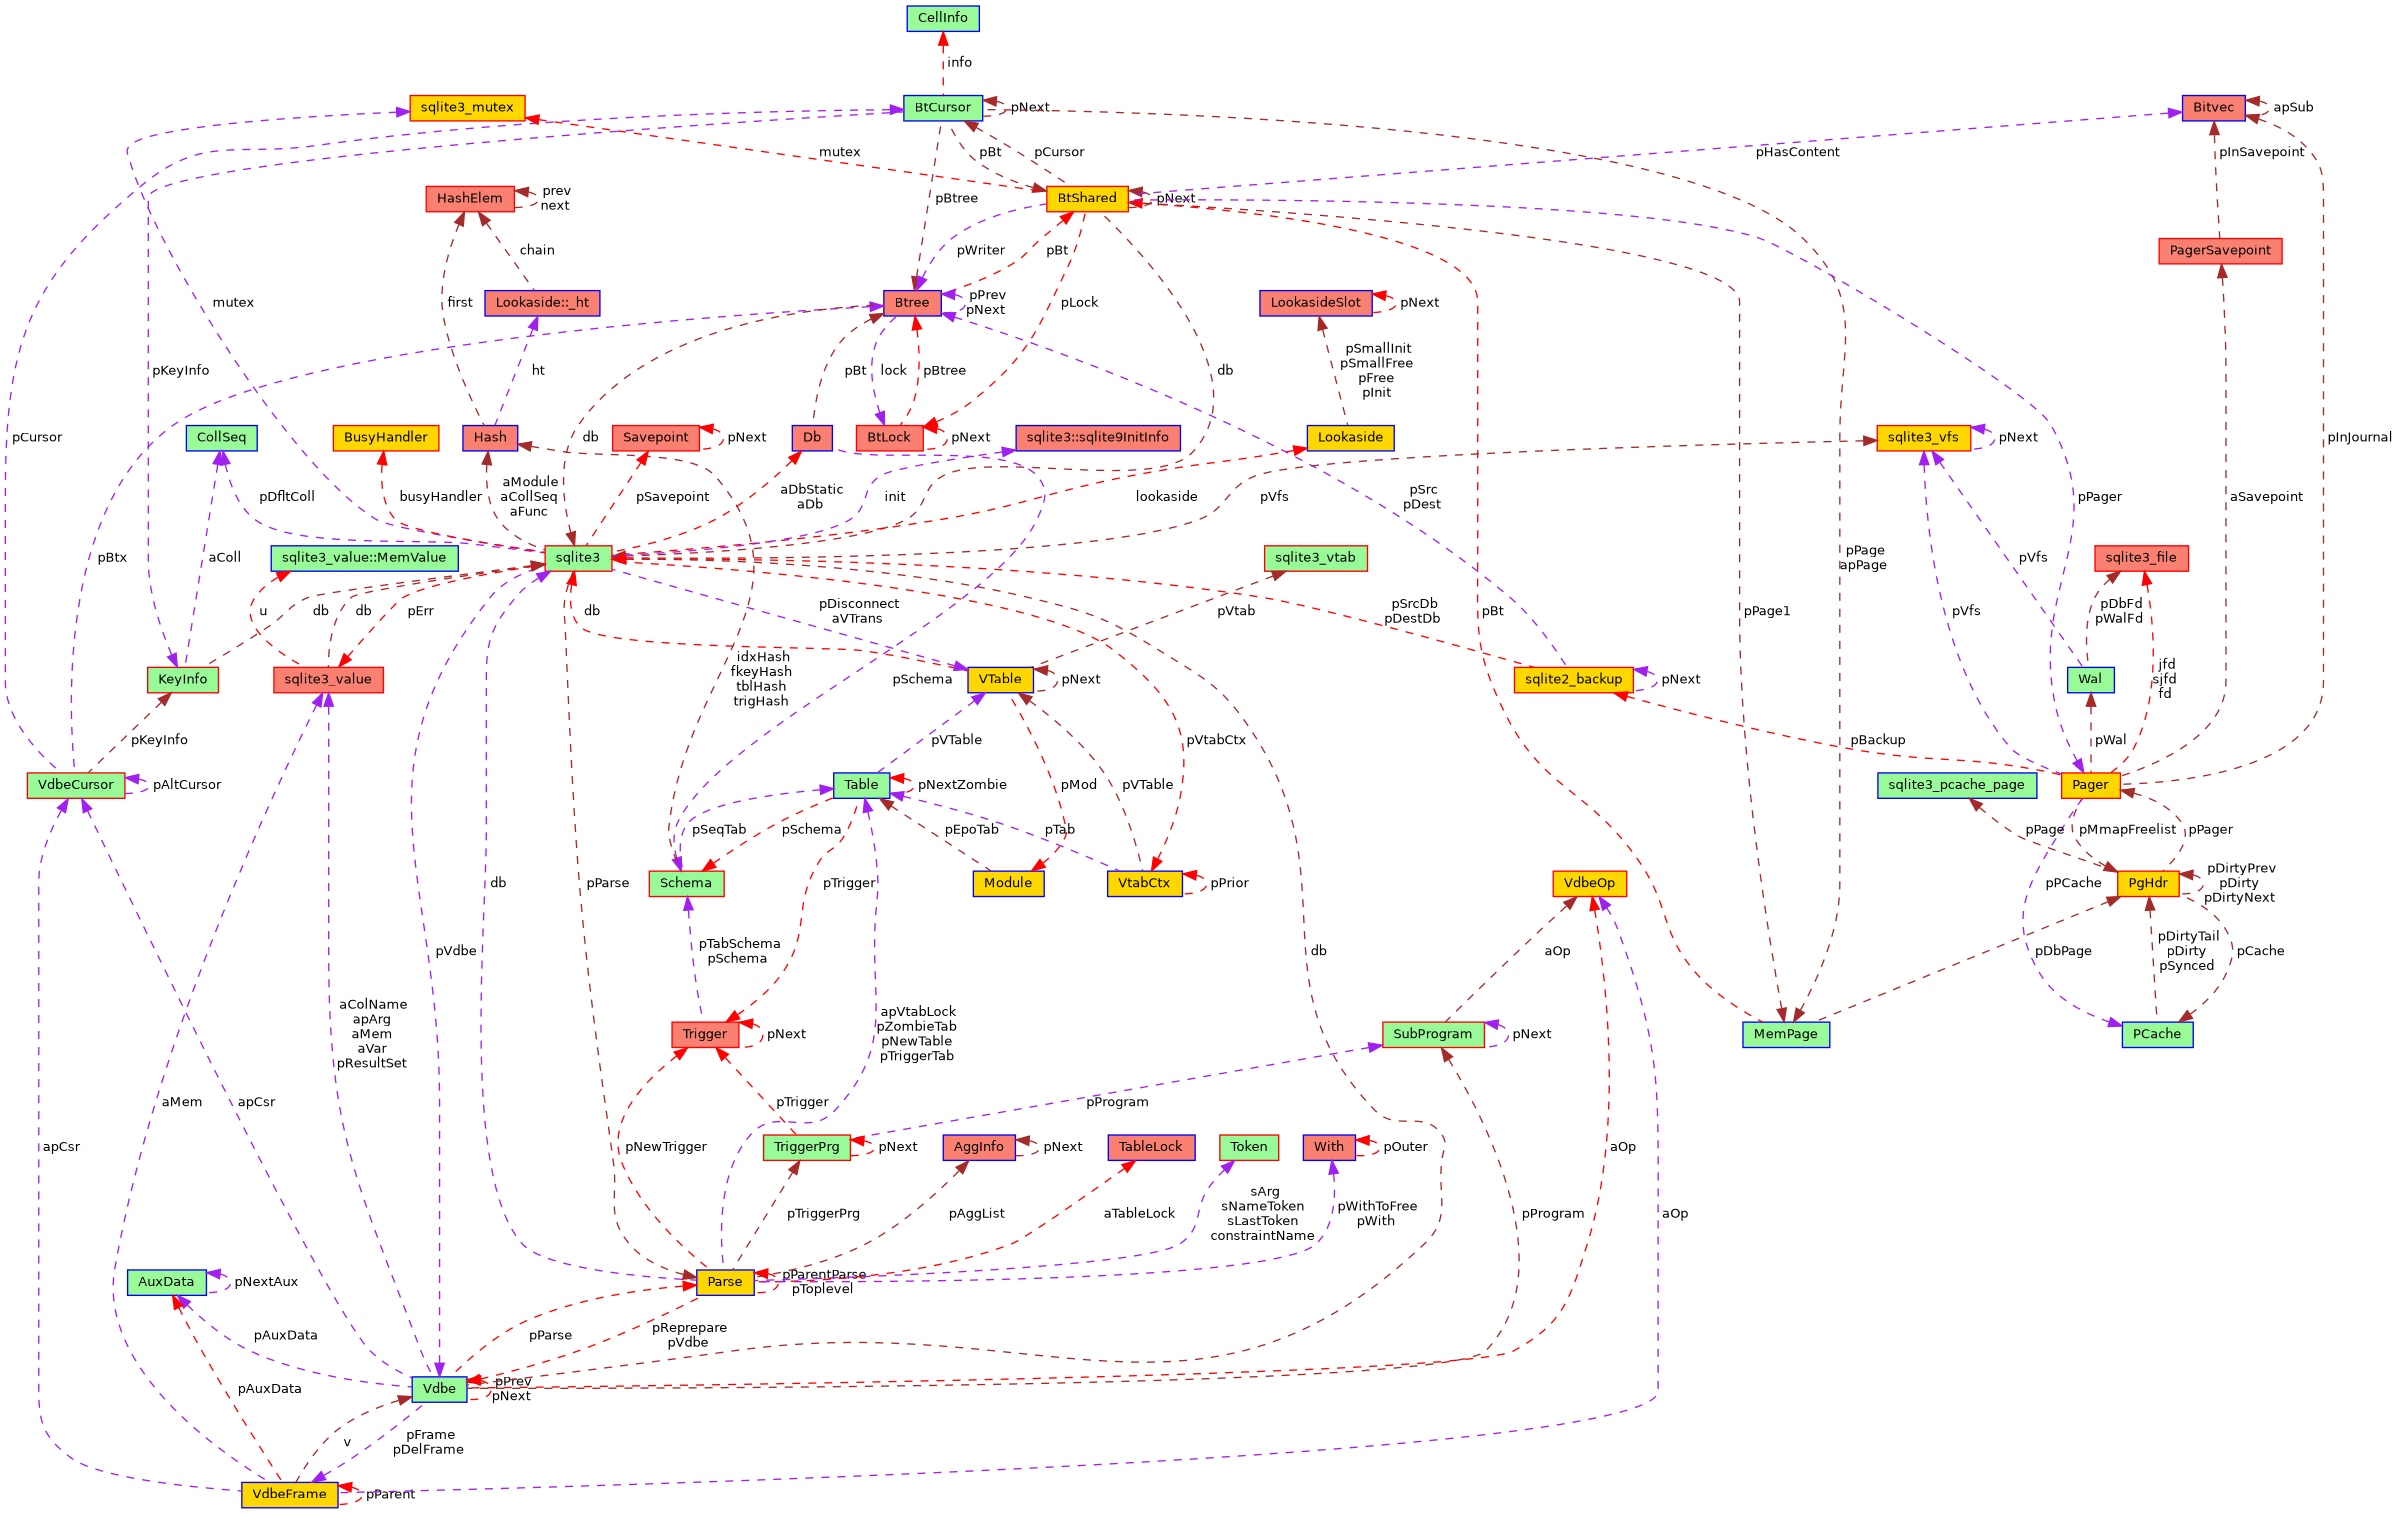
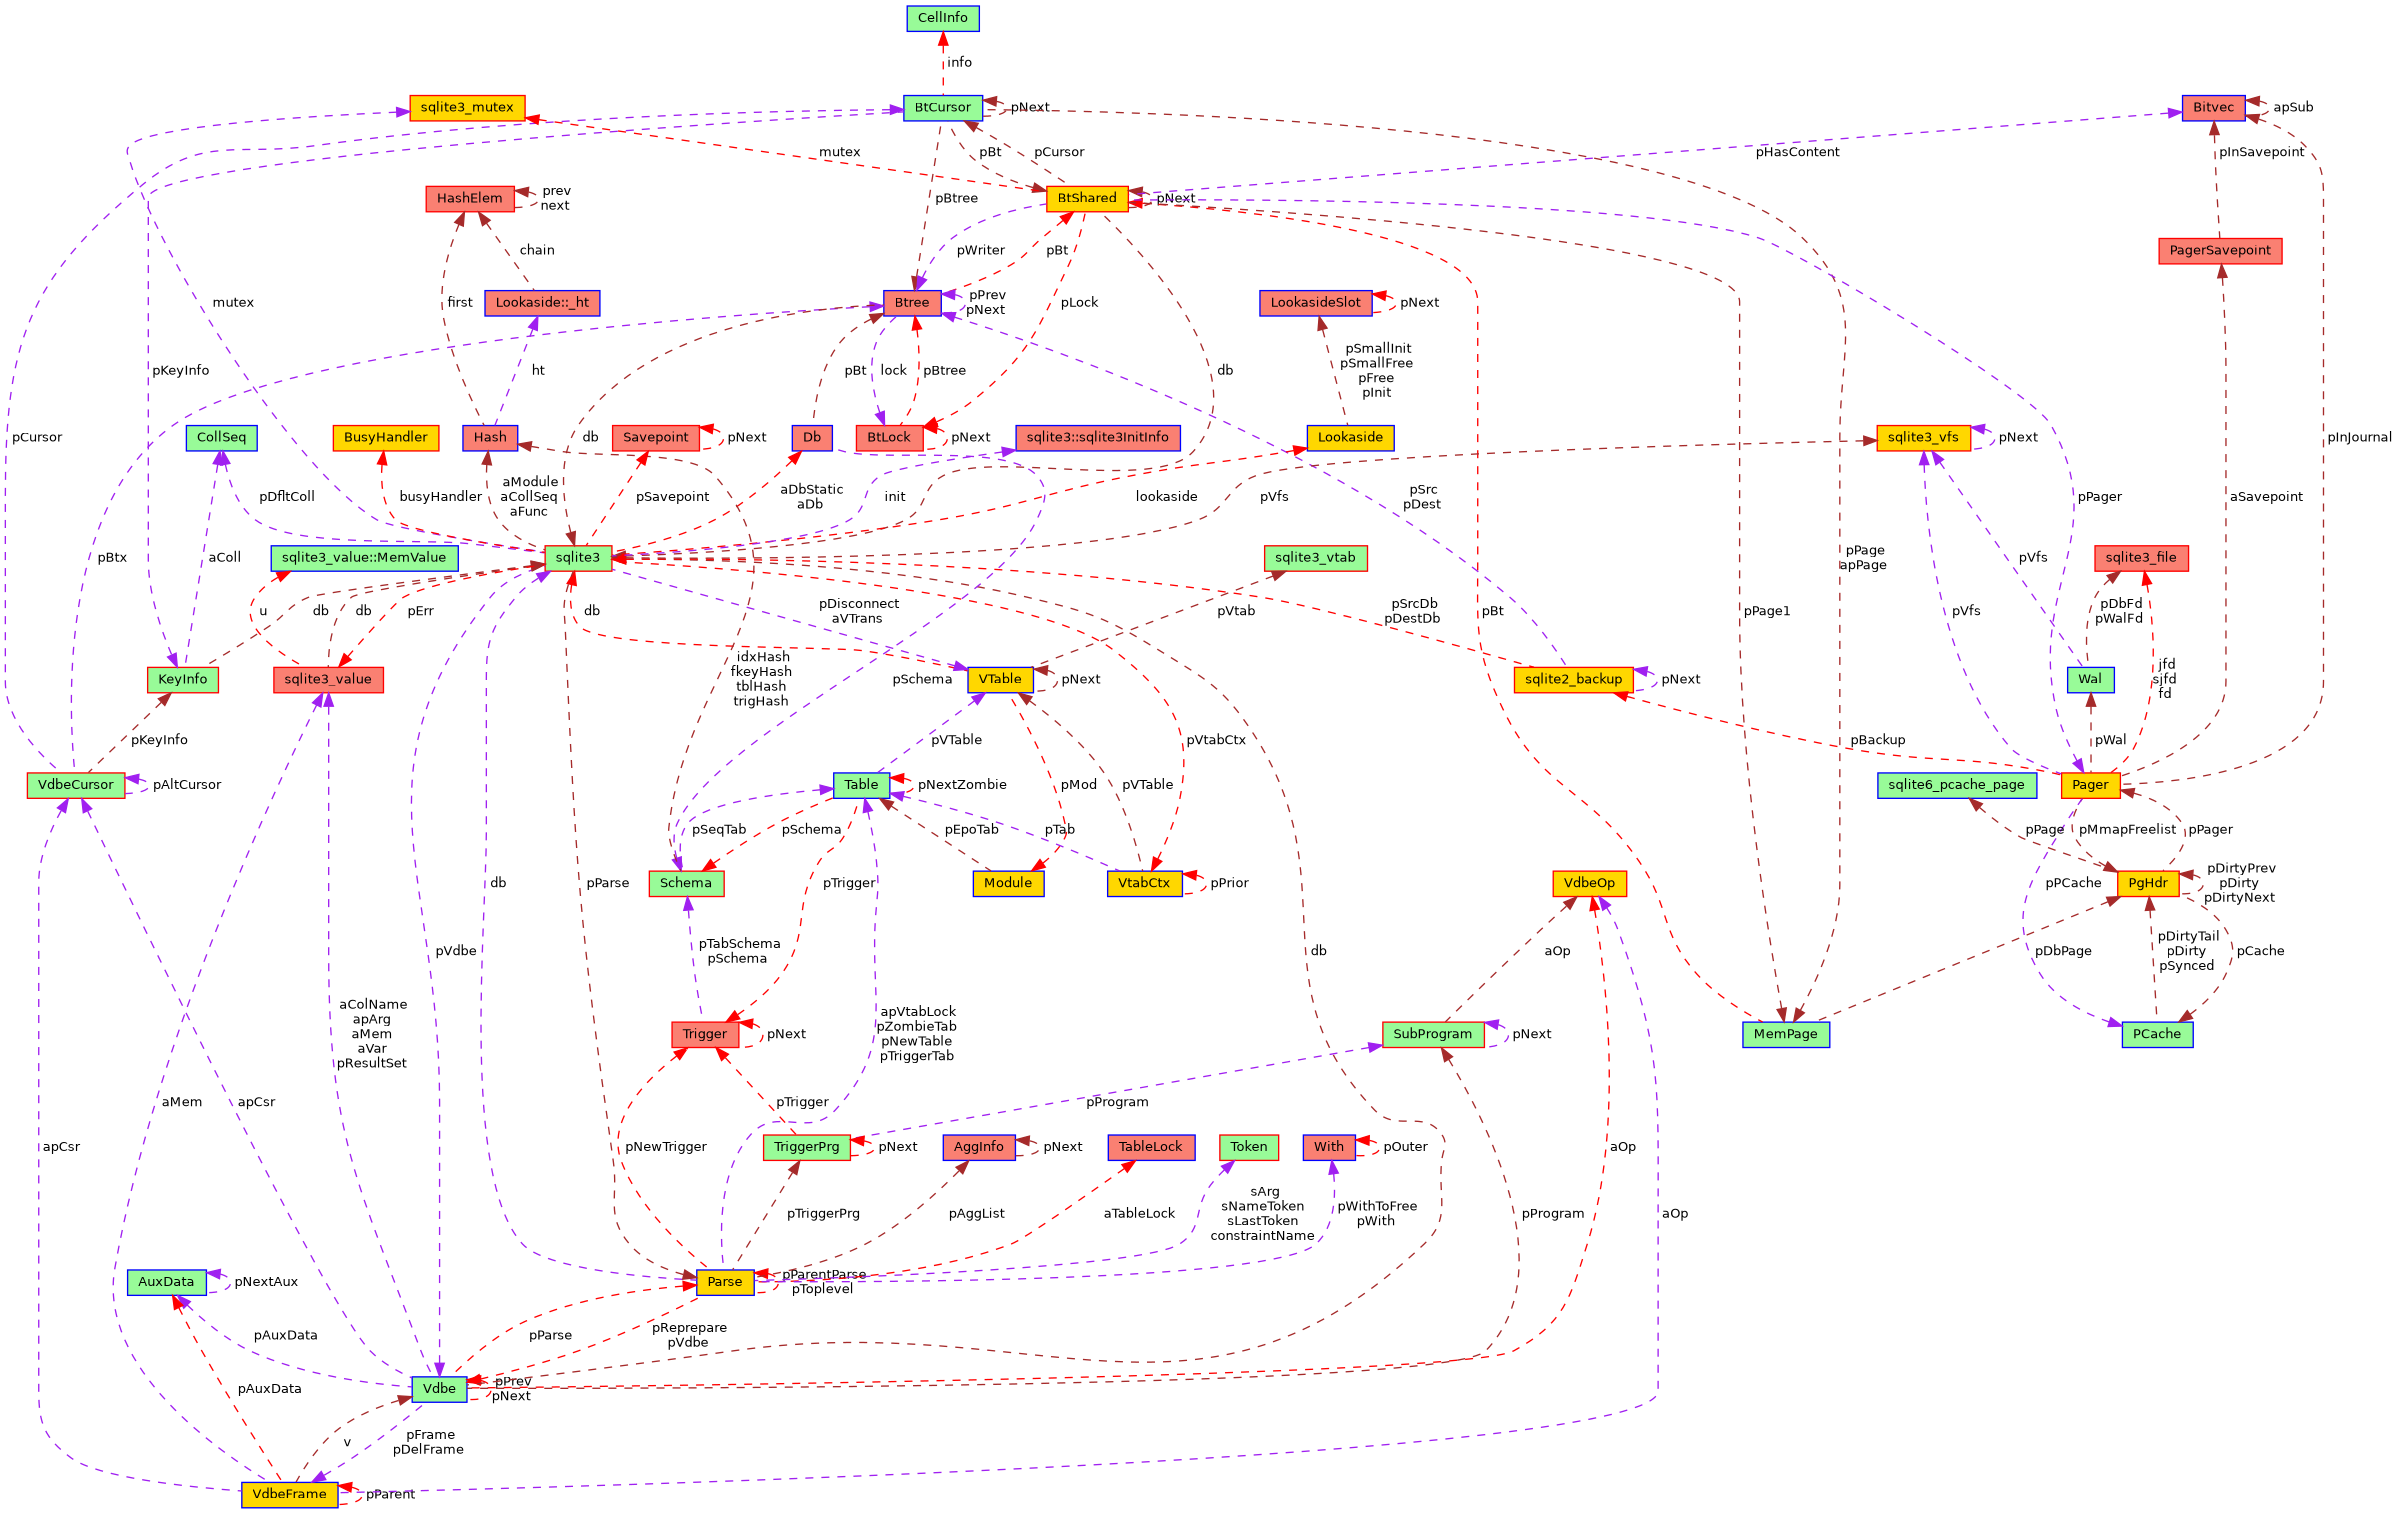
(1098, 438) -> (1098, 438)
(1957, 786) -> (1957, 786)
